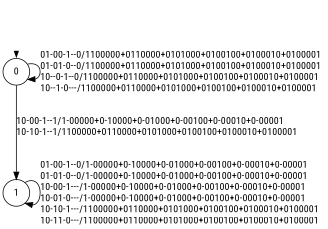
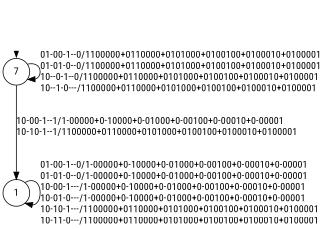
(16, 72) -> (16, 72)
